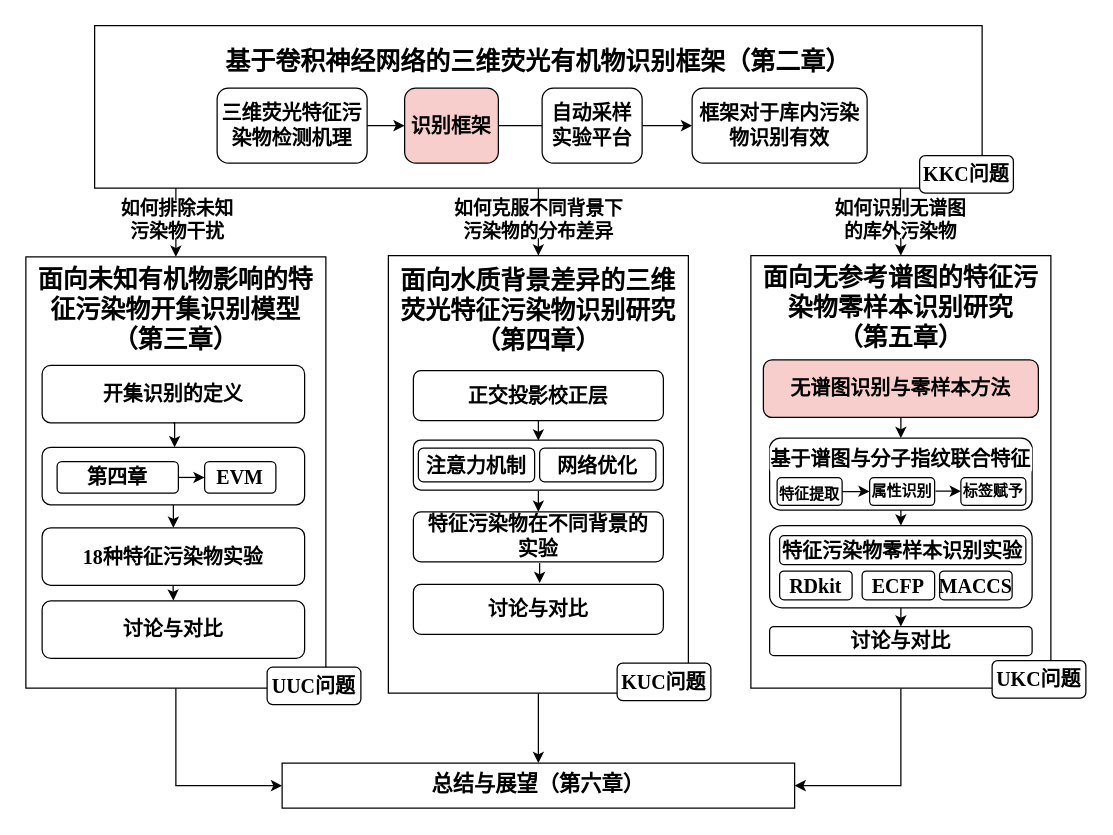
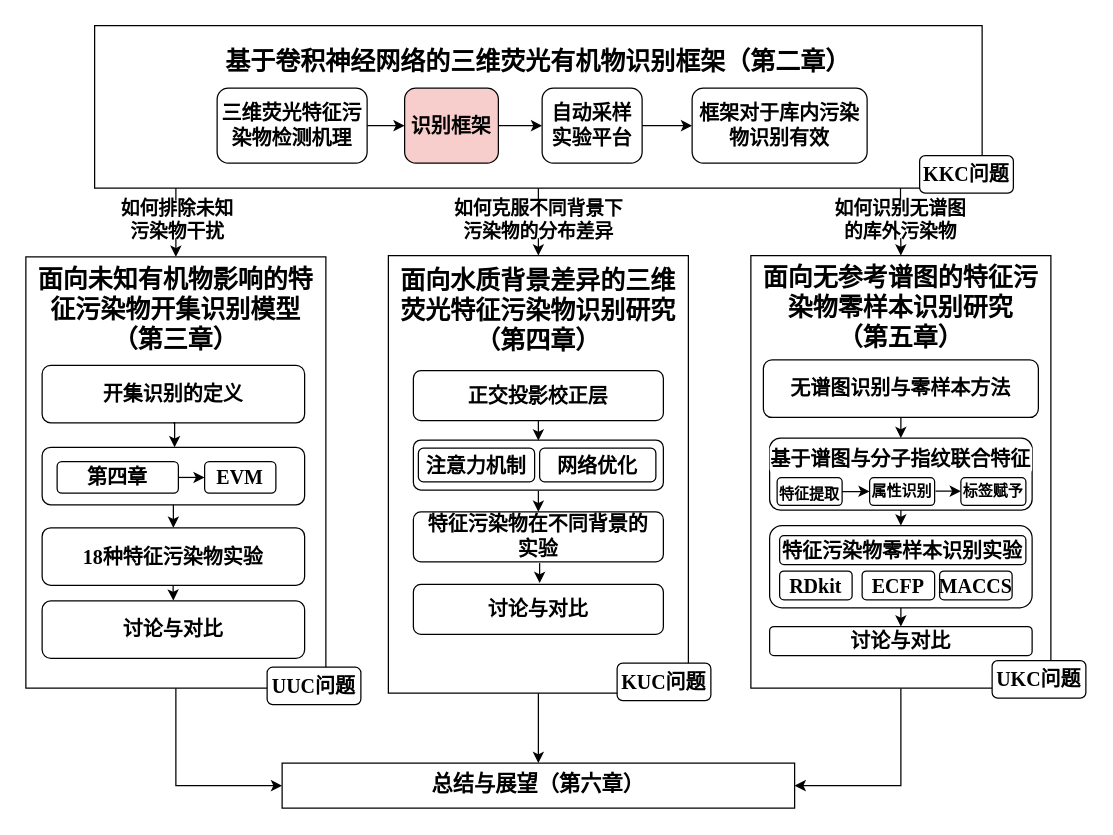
(535, 126) -> (532, 126)
(901, 389) -> (901, 389)
